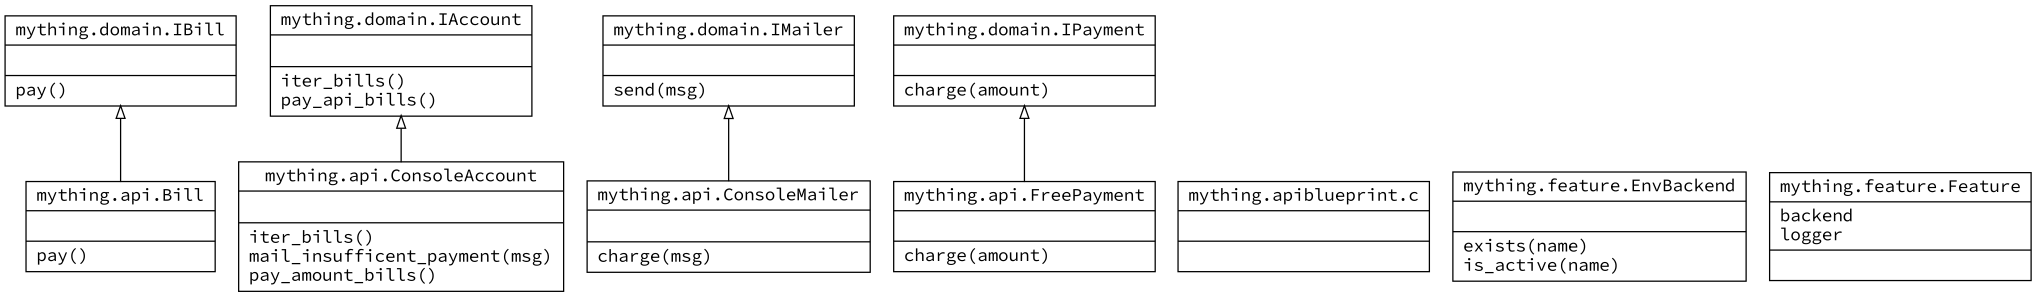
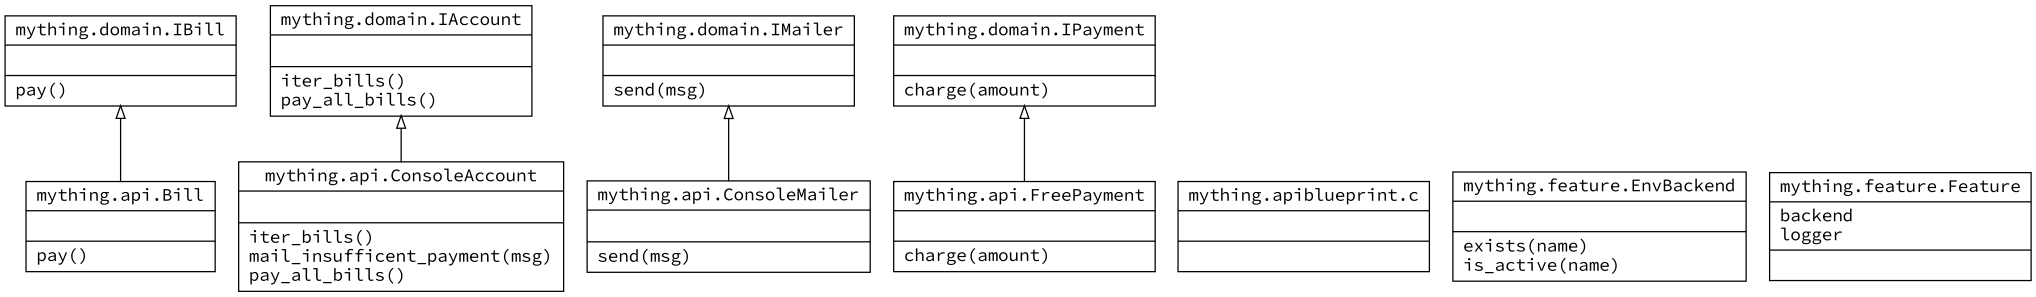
(359, 100) -> (359, 100)
(655, 256) -> (645, 256)
(343, 275) -> (328, 275)
